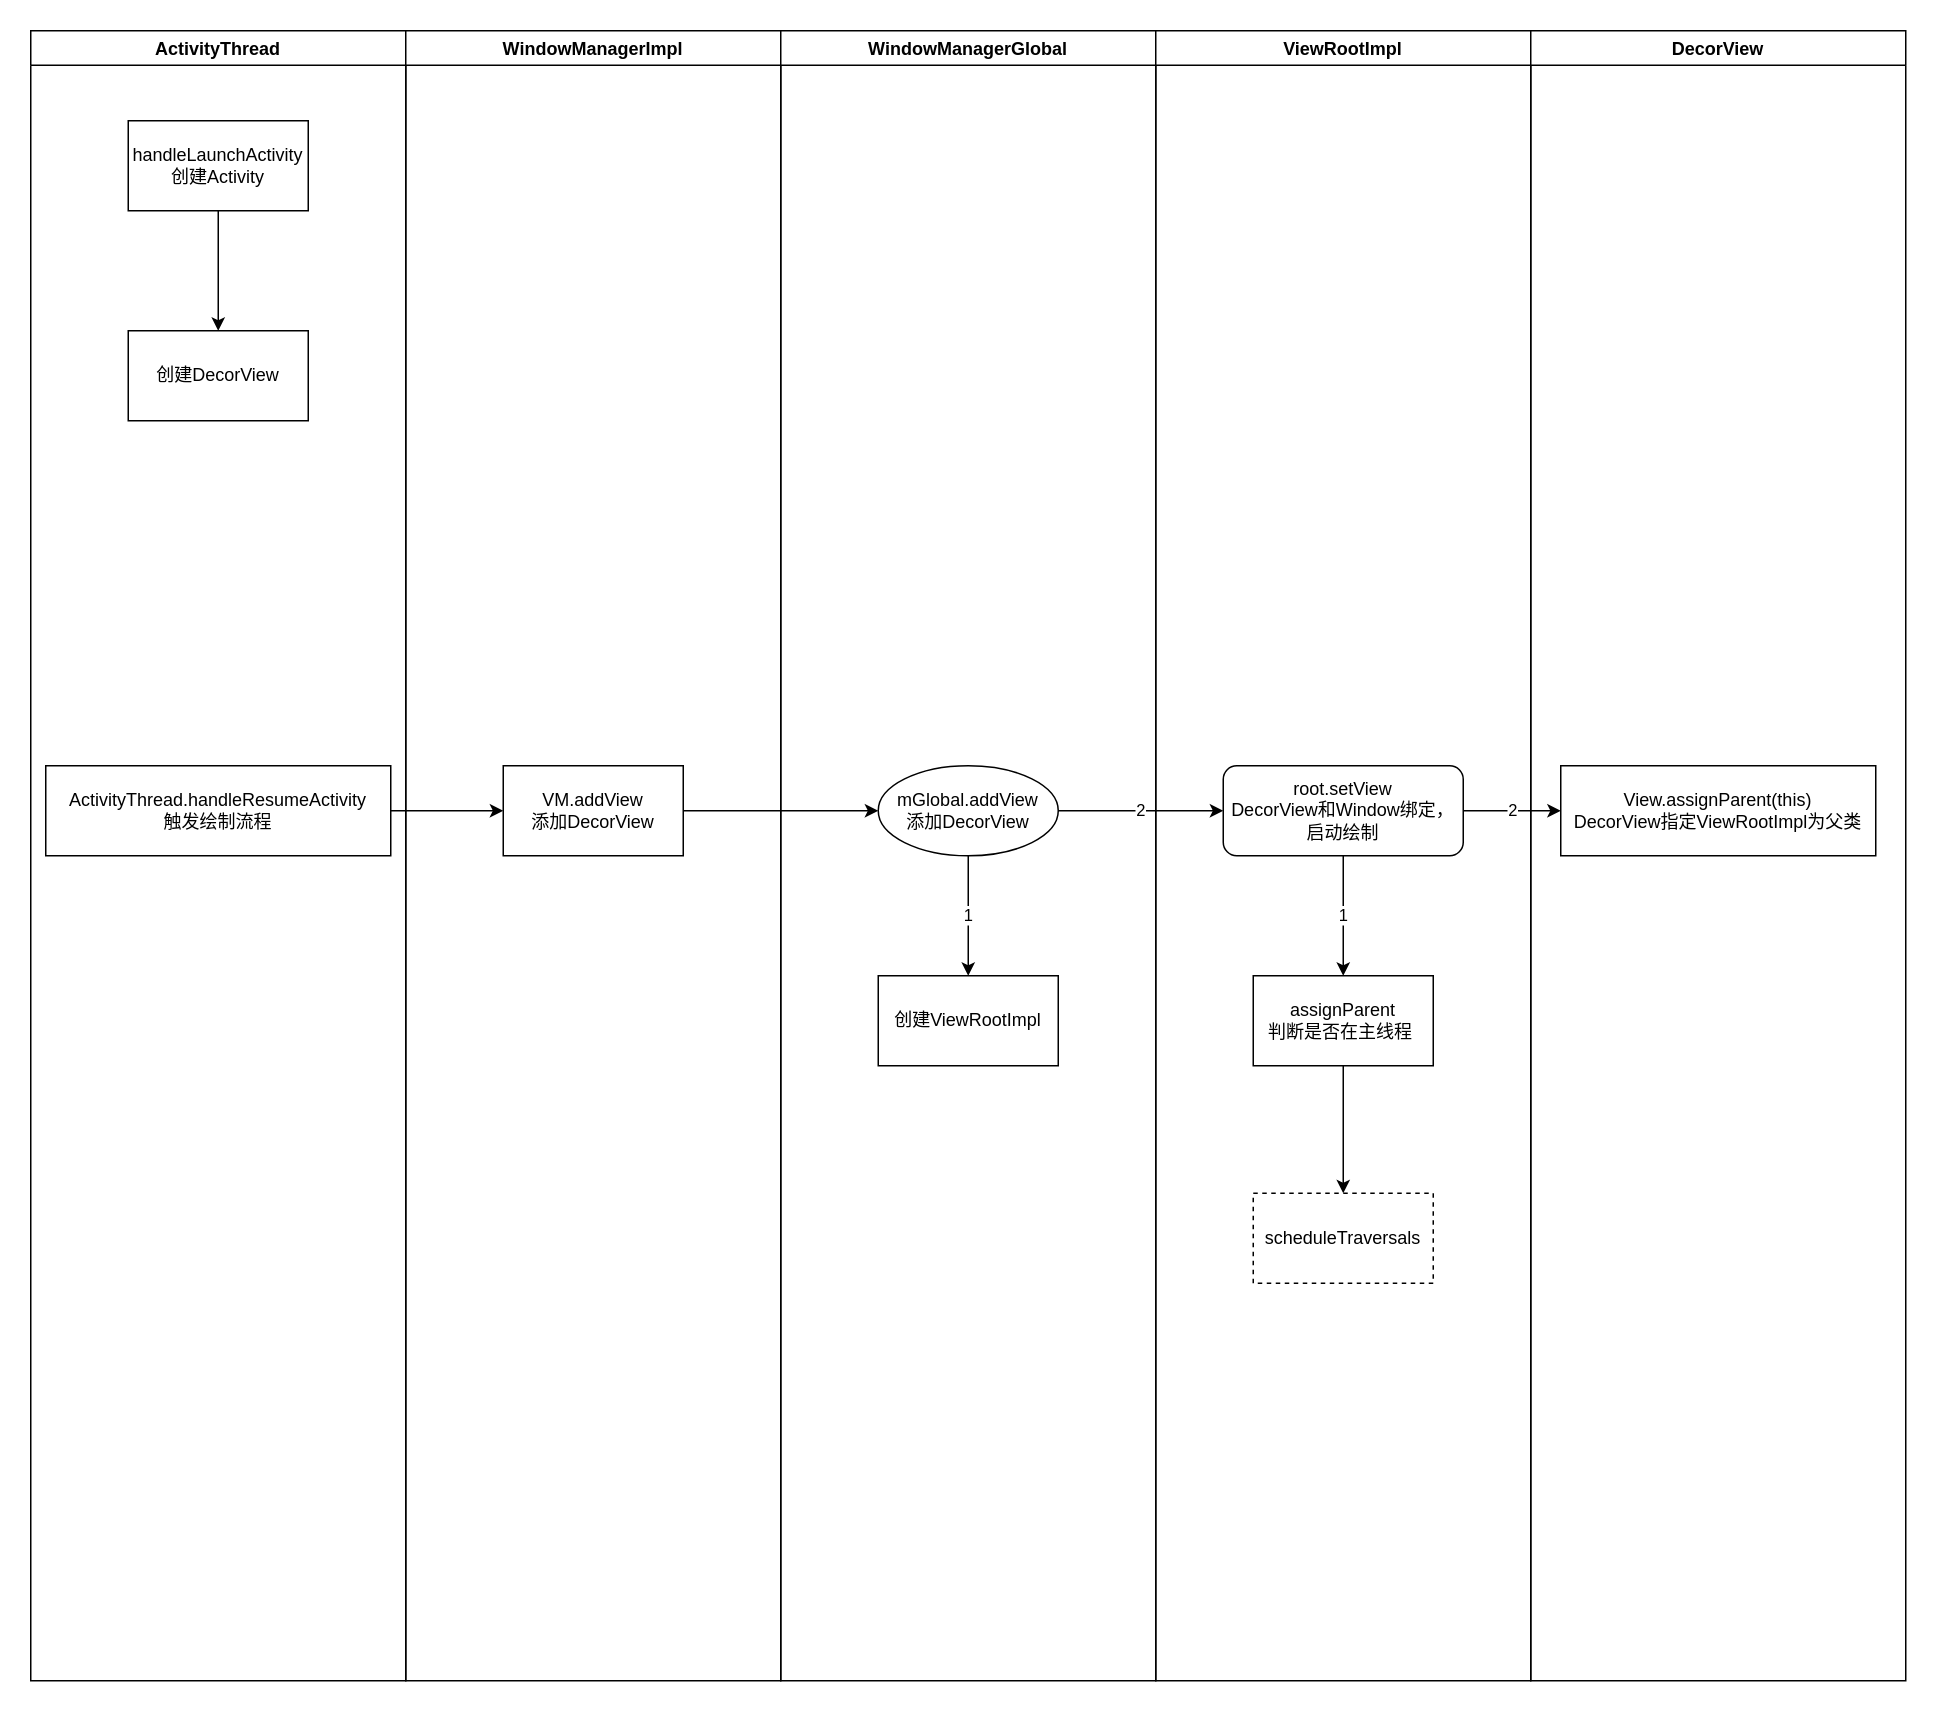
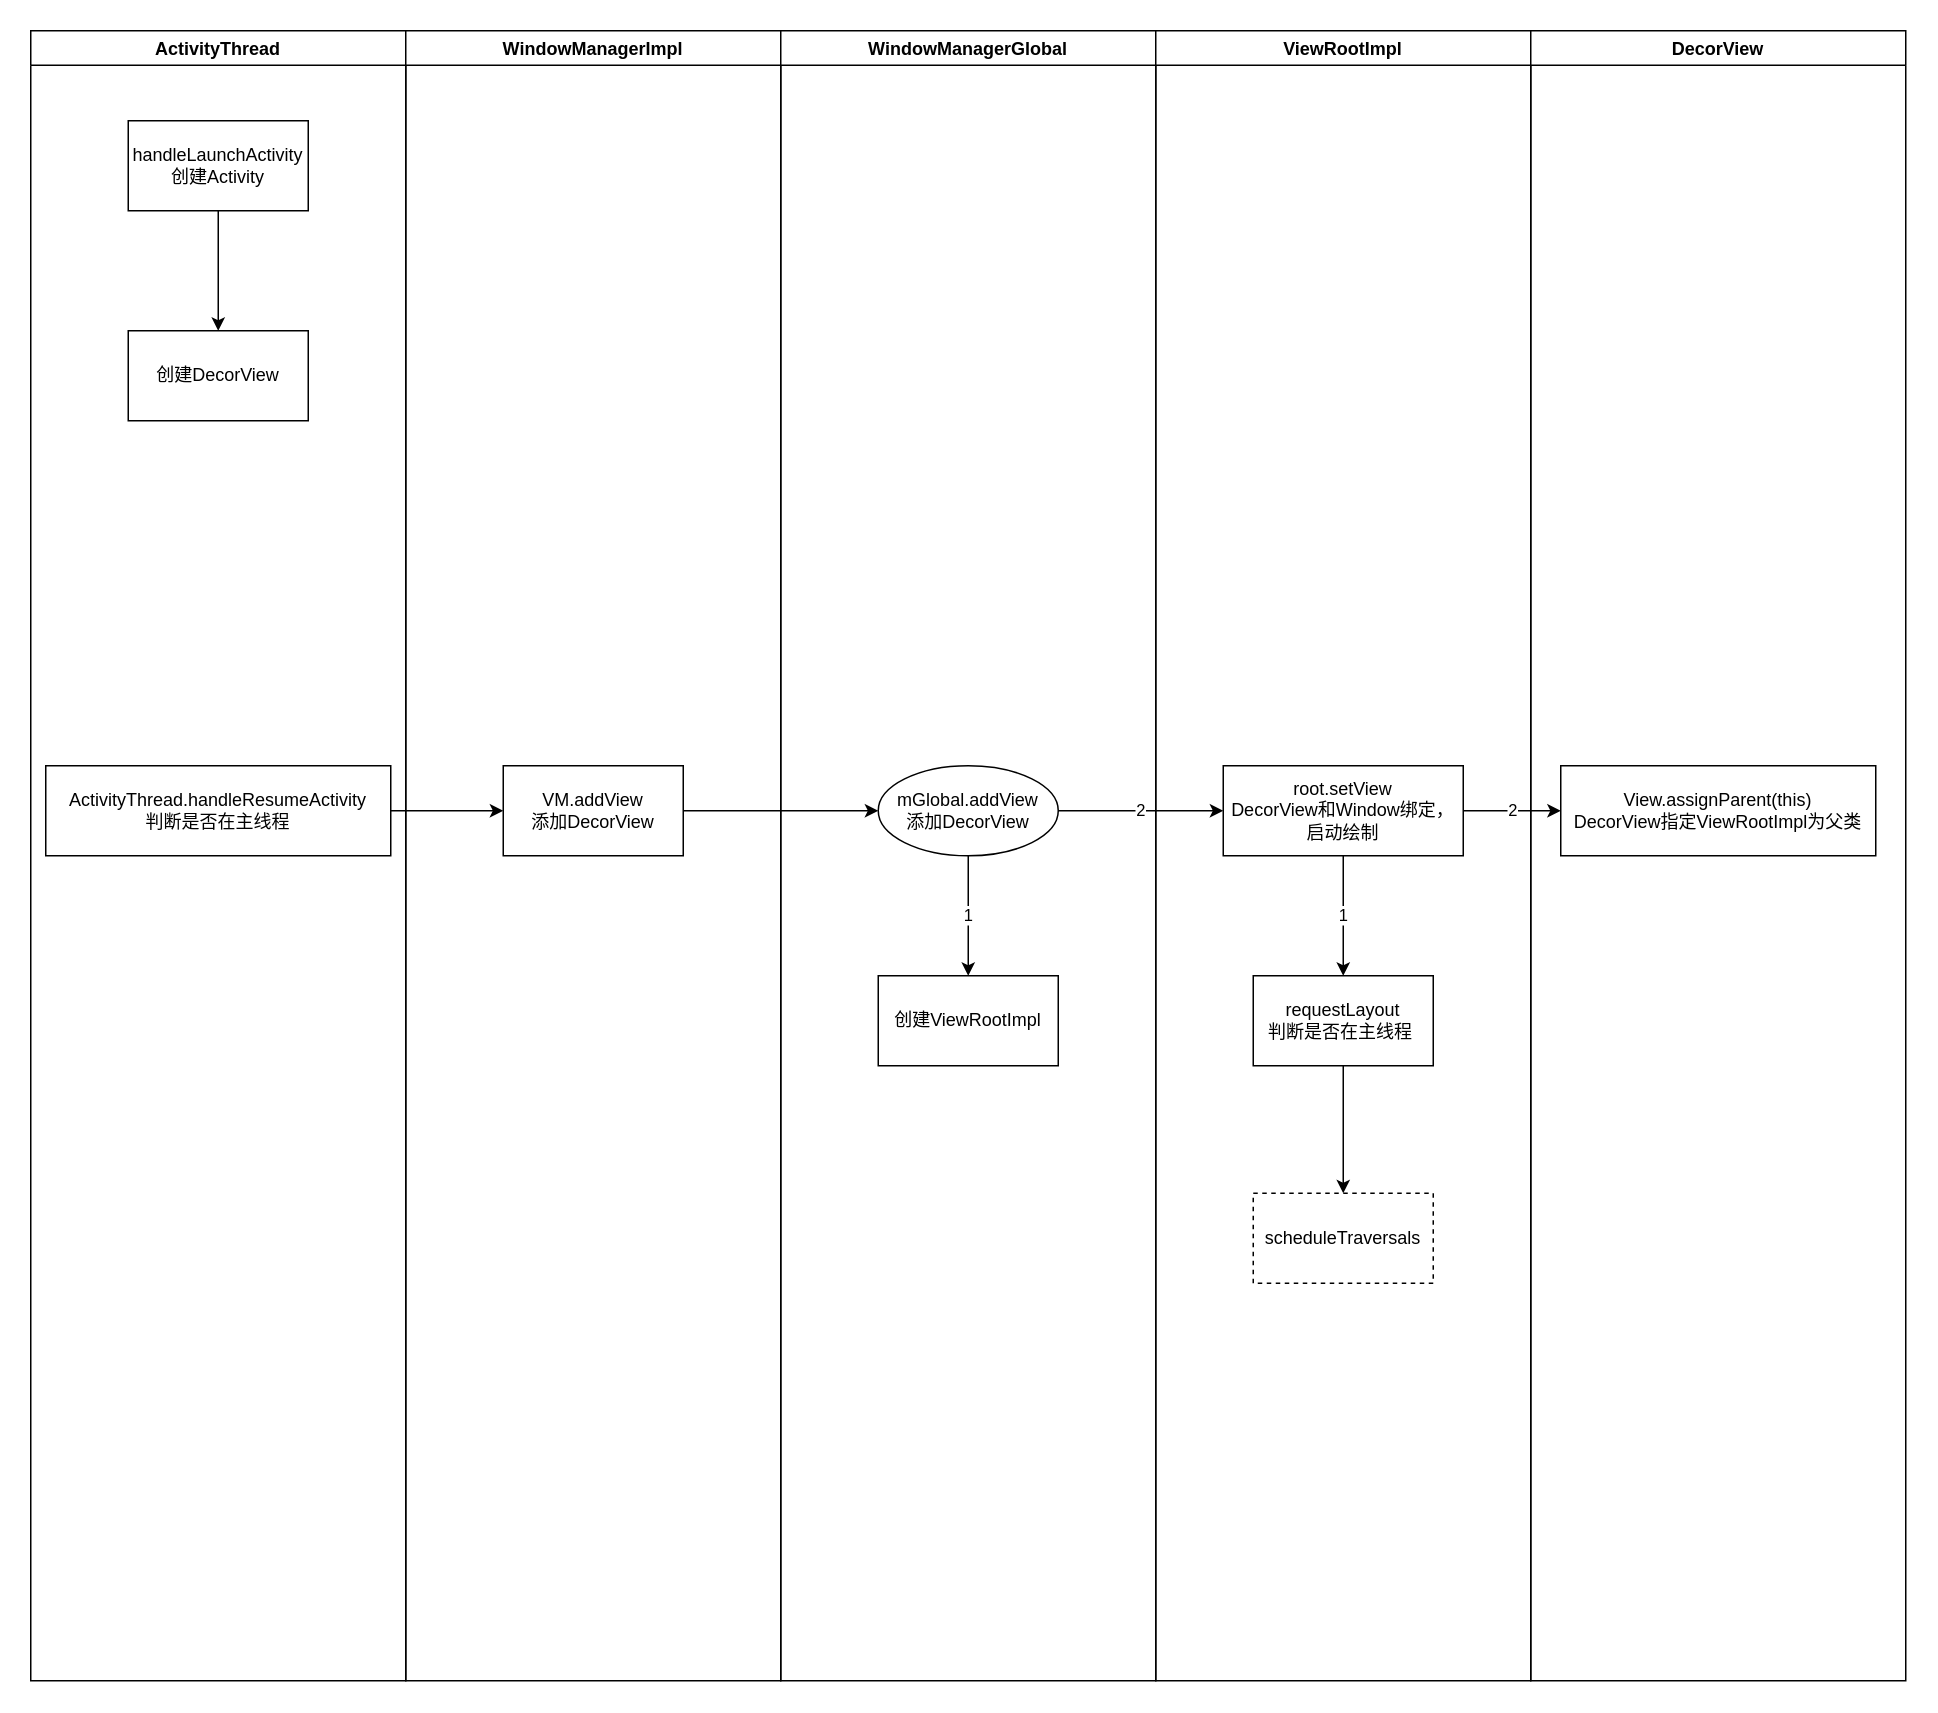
(218, 811) -> (218, 811)
(1343, 811) -> (1343, 811)
(1343, 1021) -> (1343, 1021)
